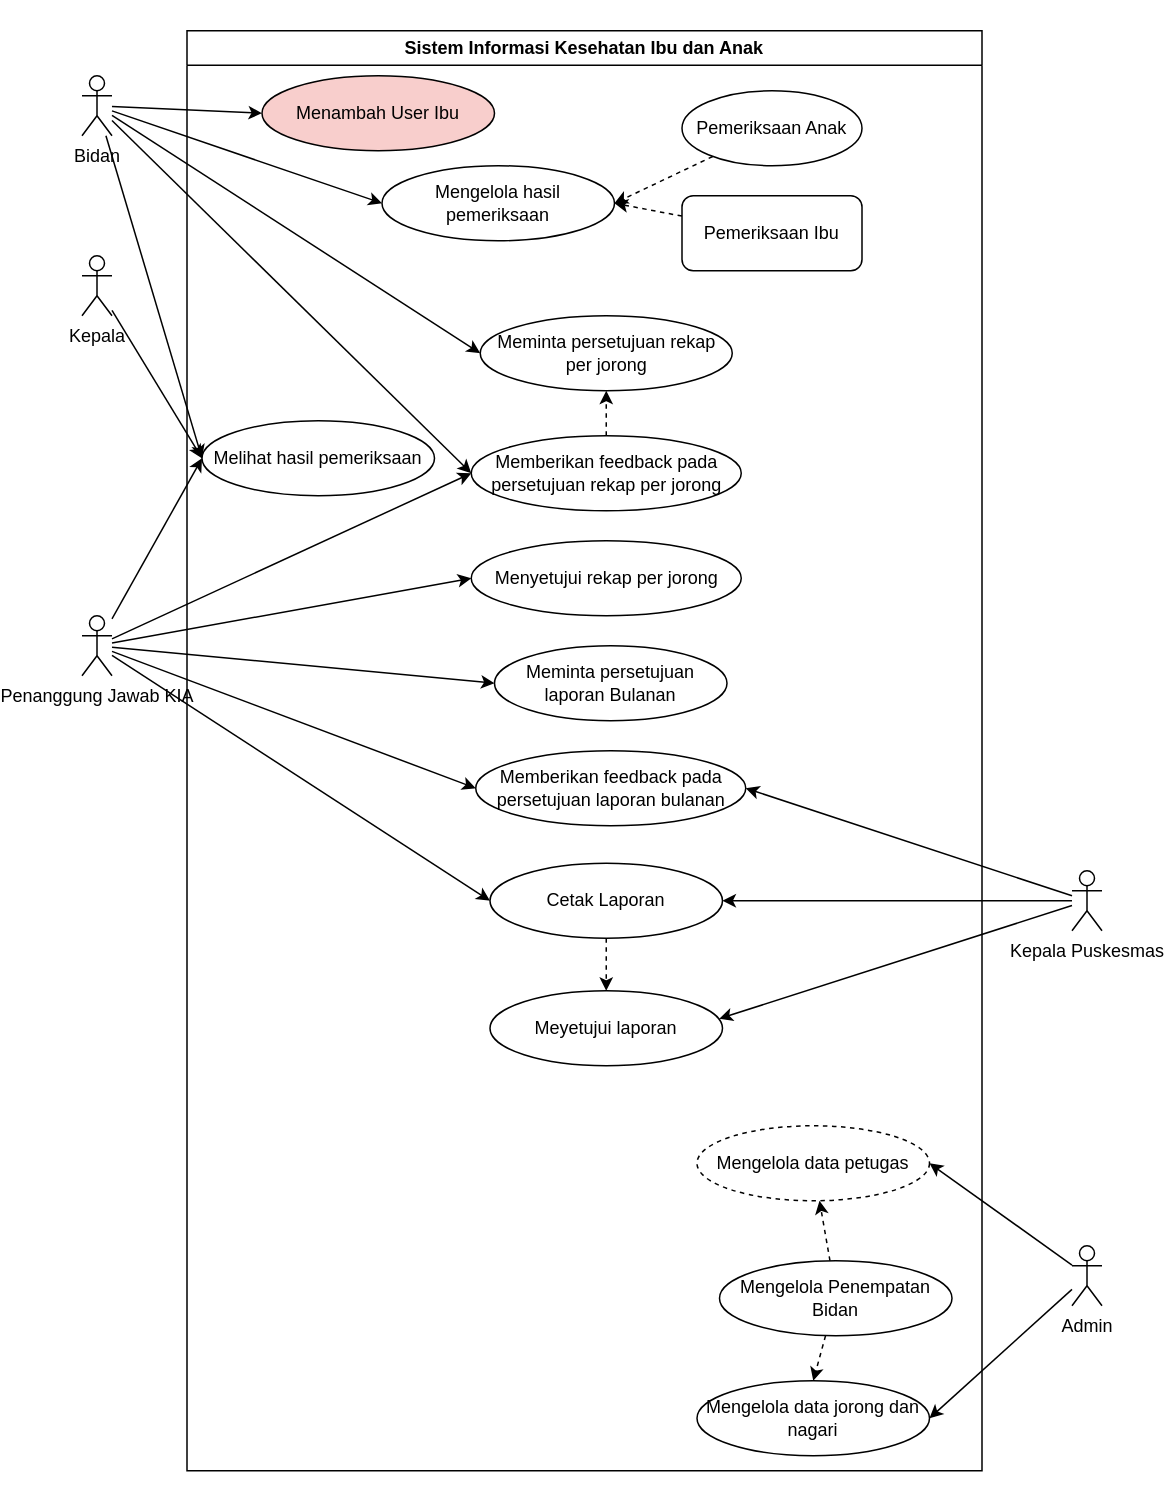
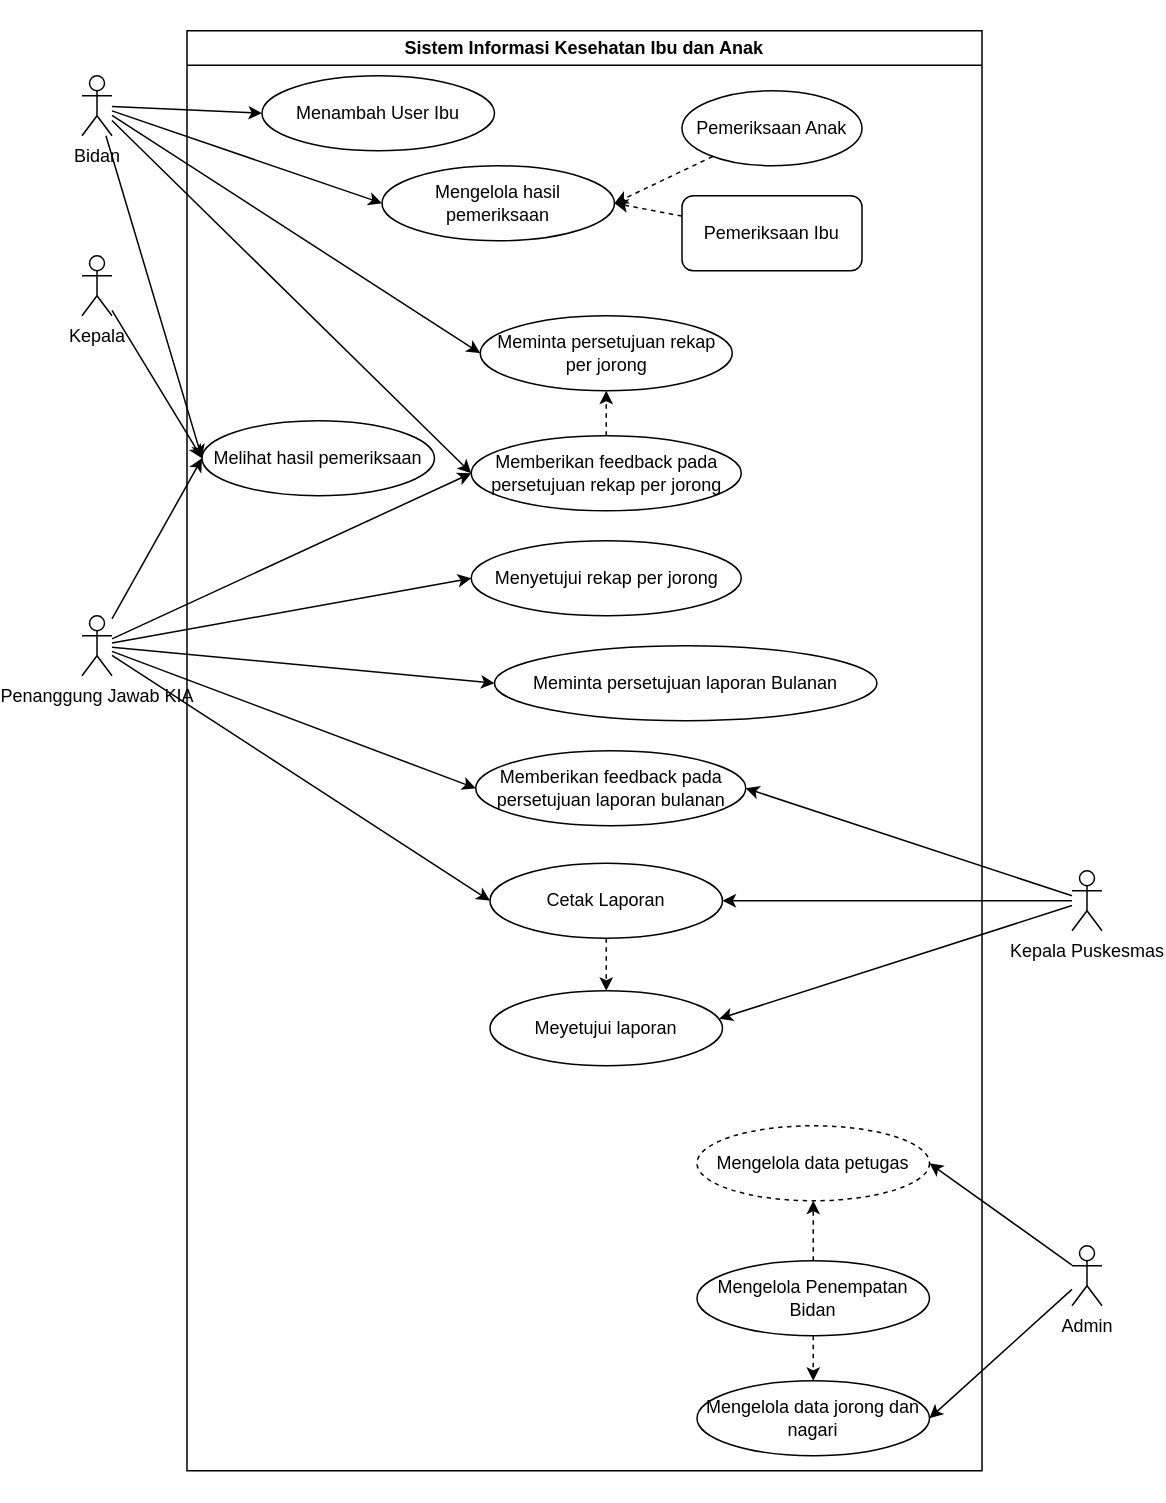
(378, 113) -> (378, 113)
(611, 683) -> (686, 683)
(836, 1298) -> (813, 1298)
